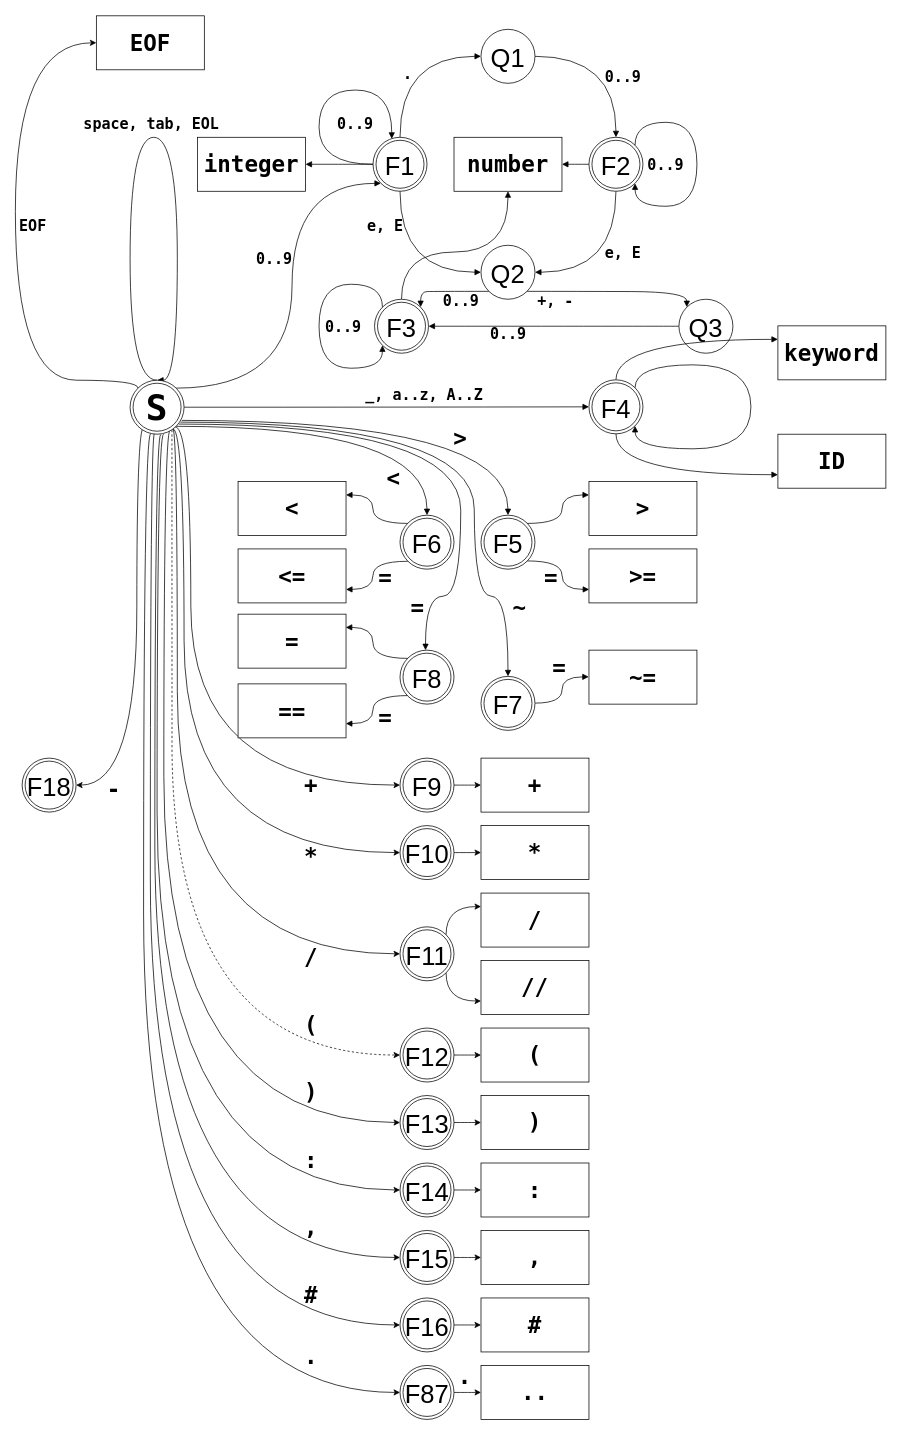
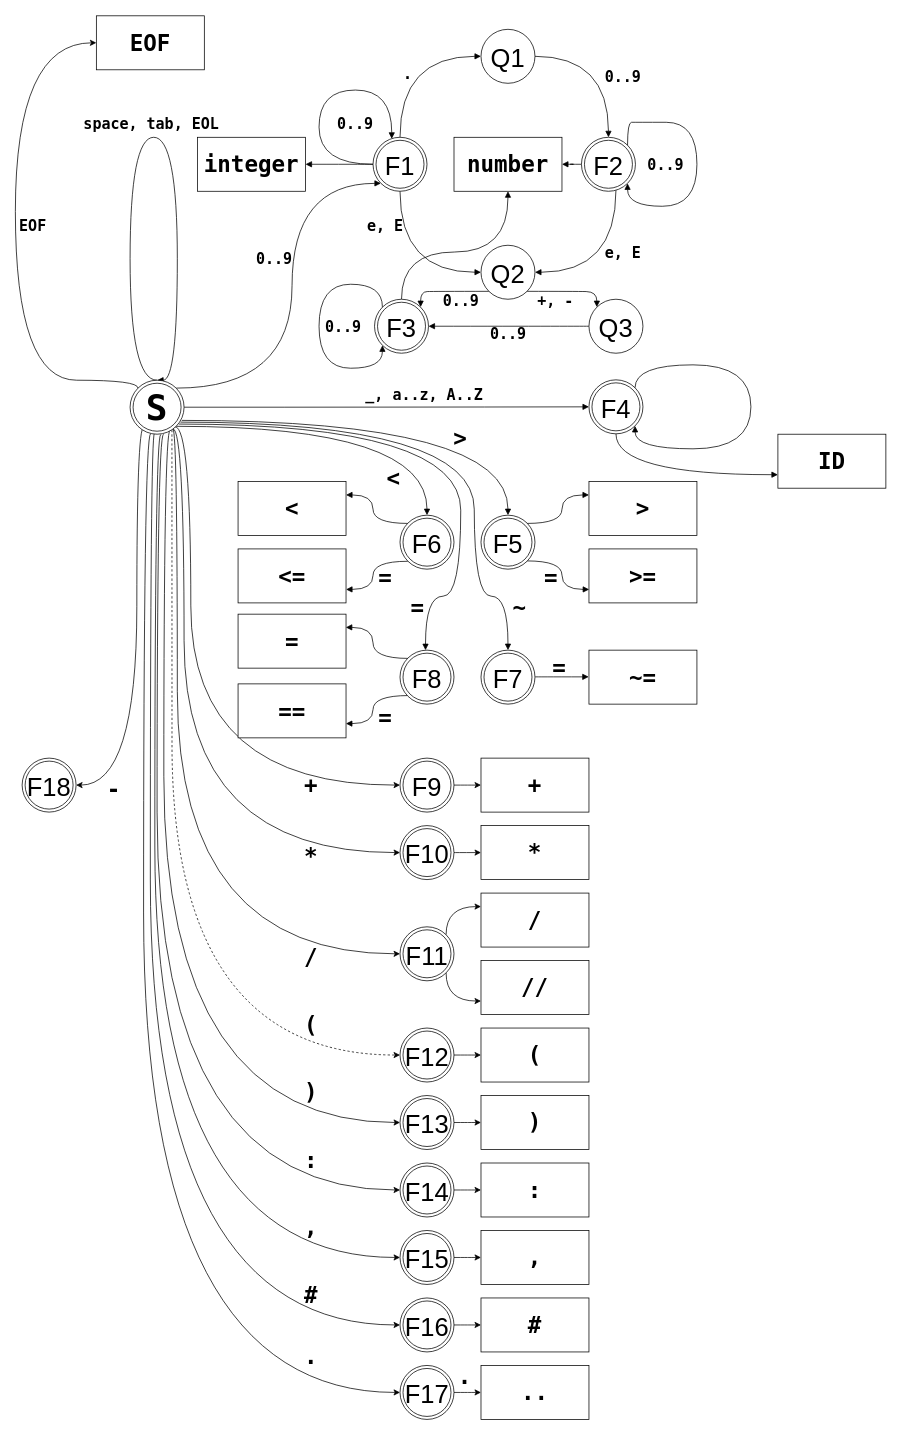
(616, 164) -> (609, 164)
(706, 326) -> (616, 326)
(688, 343) -> none
(832, 353) -> none
(508, 703) -> (508, 677)
(427, 1392) -> (427, 1392)
